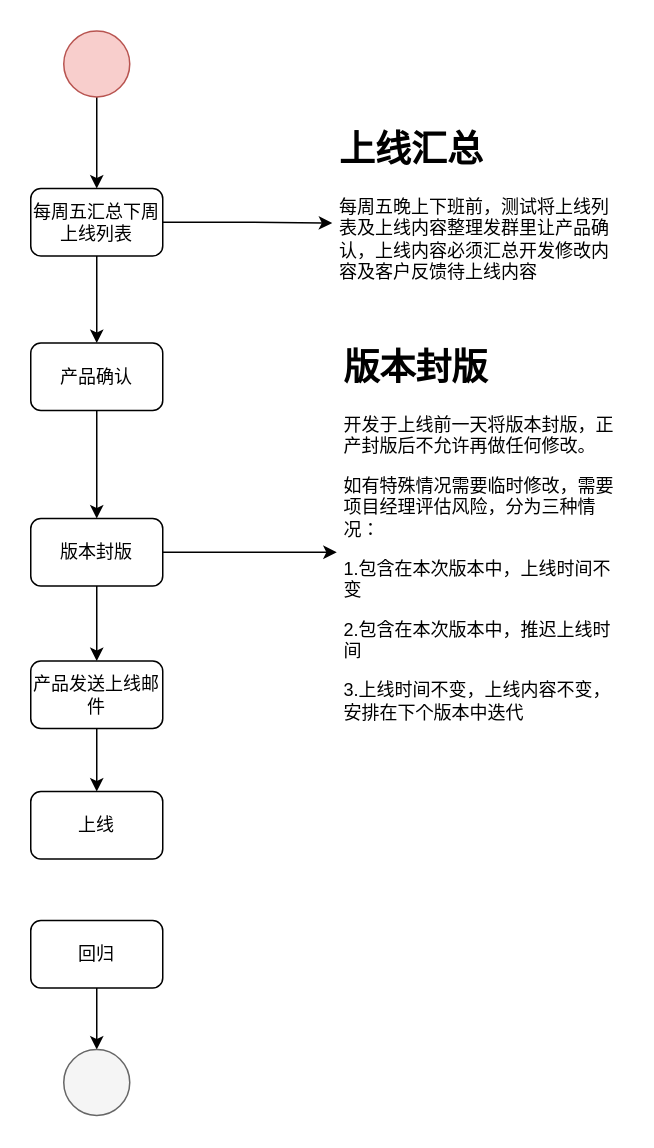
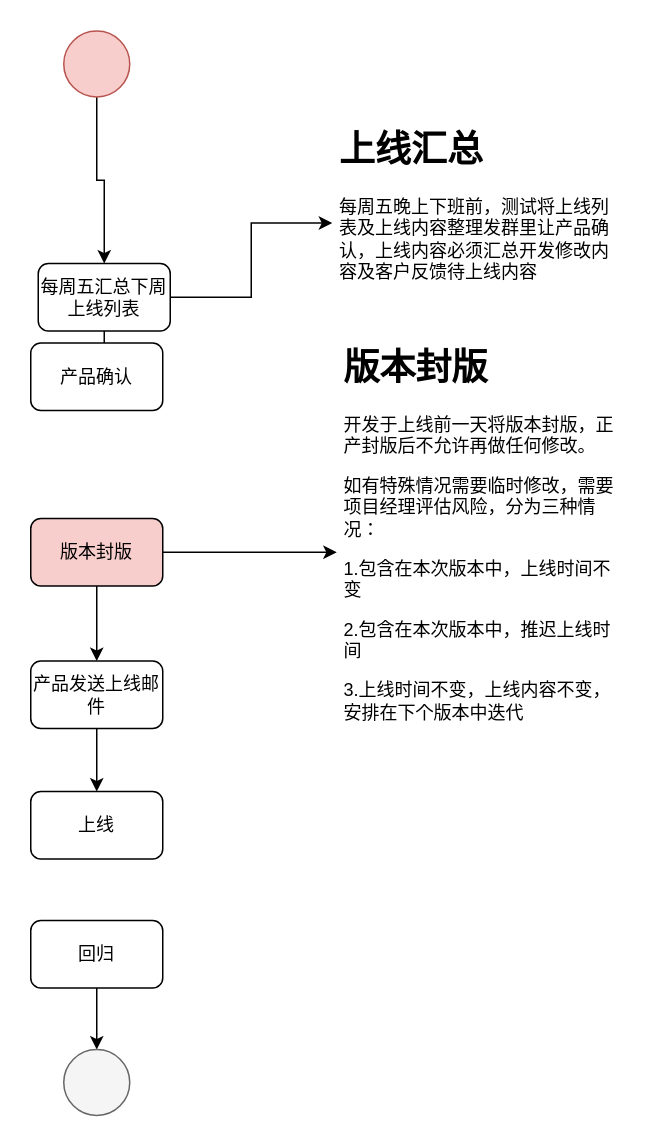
(97, 222) -> (104, 297)
(97, 459) -> none
(97, 552) -> (97, 552)
